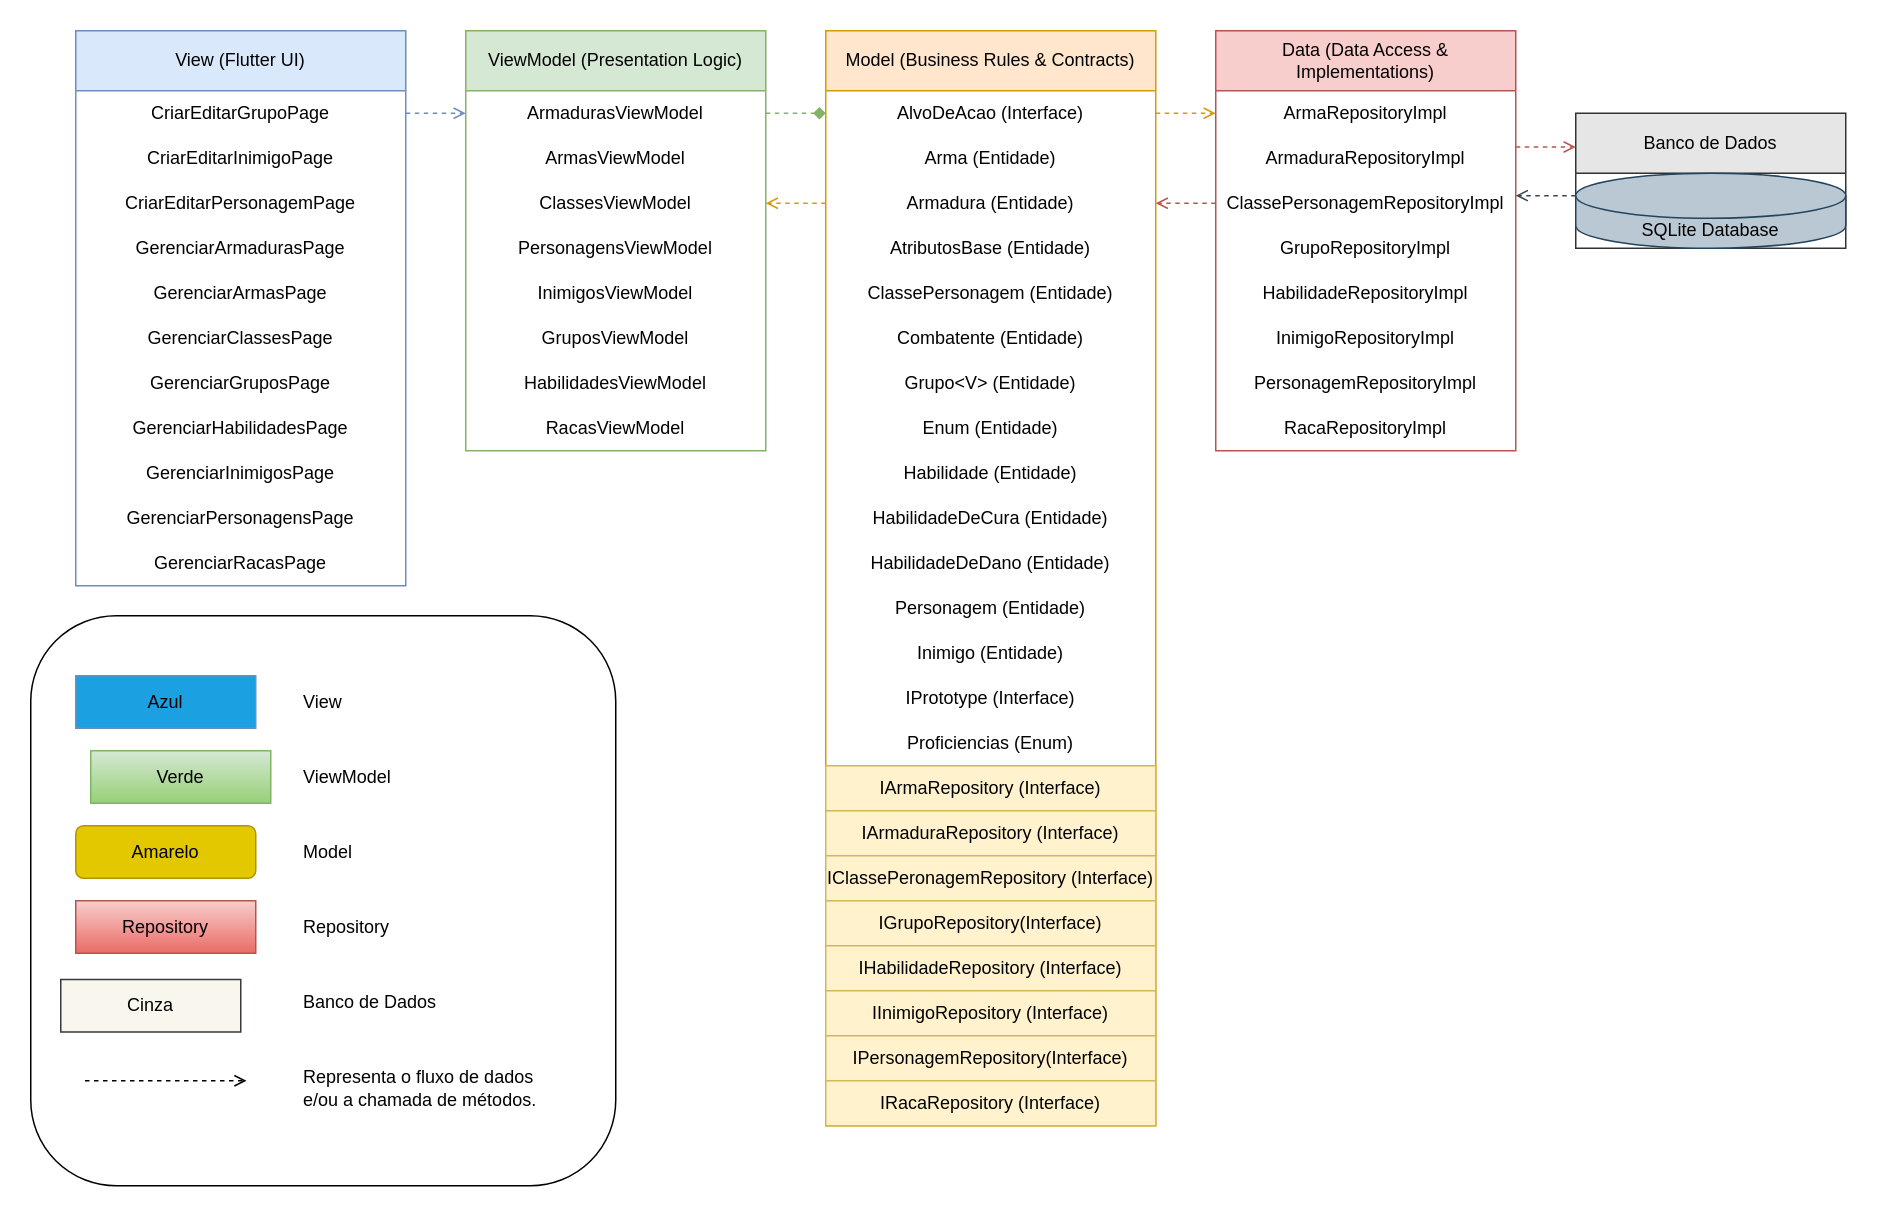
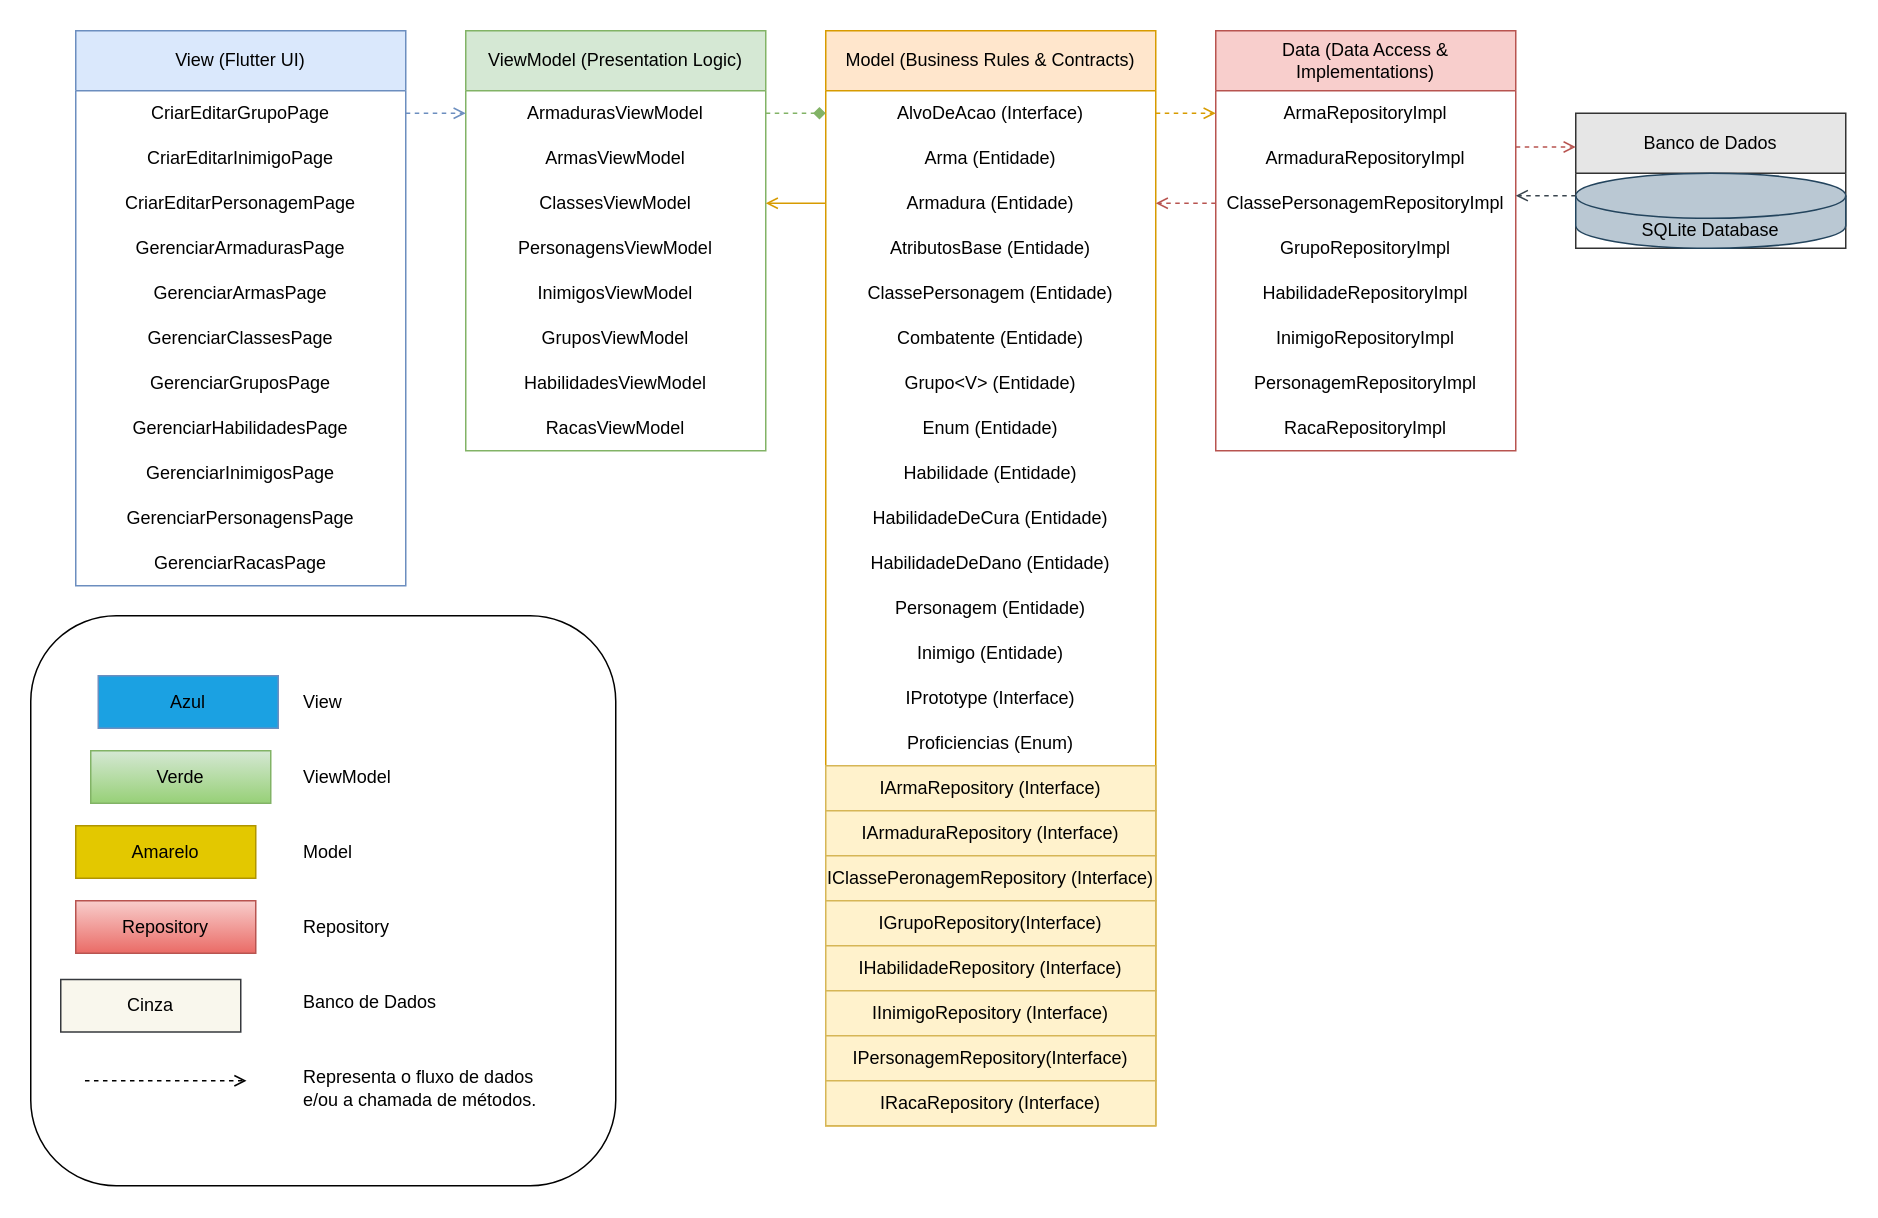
(797, 203) -> (797, 203)
(166, 702) -> (188, 702)
(166, 852) -> (166, 852)
